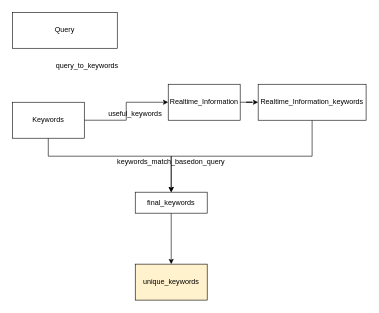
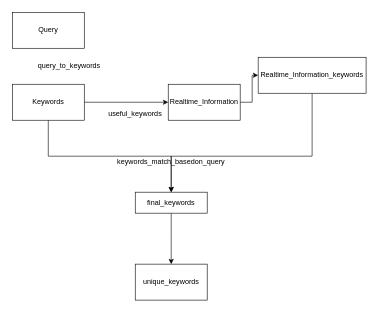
(65, 30) -> (48, 30)
(87, 66) -> (69, 66)
(312, 102) -> (312, 75)
(48, 120) -> (48, 102)
(171, 282) -> (171, 282)
